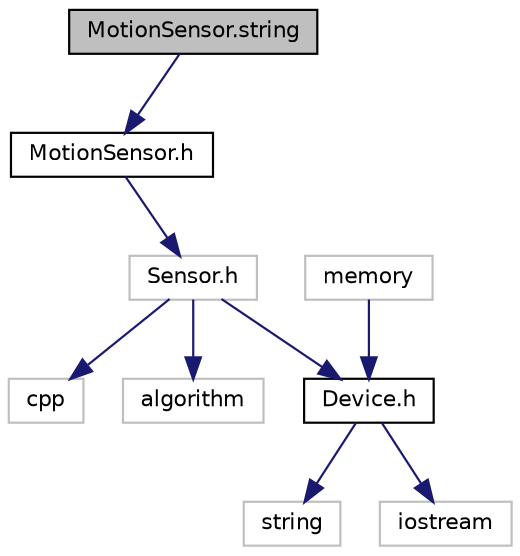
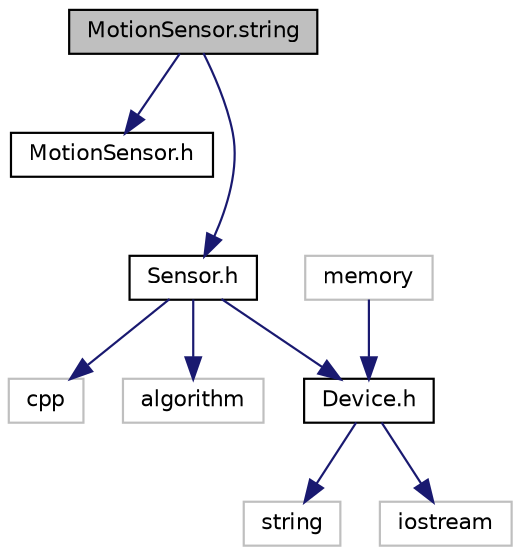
(146, 207) -> (234, 143)
(193, 278) -> (193, 278)
